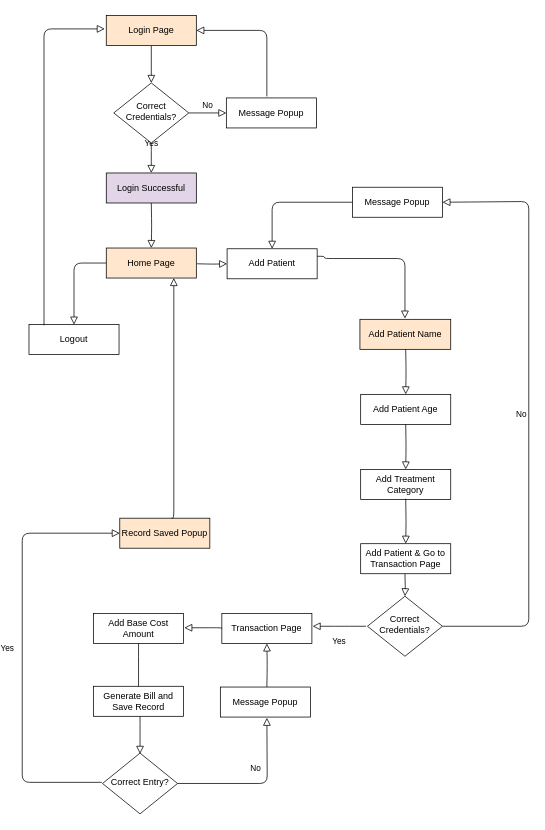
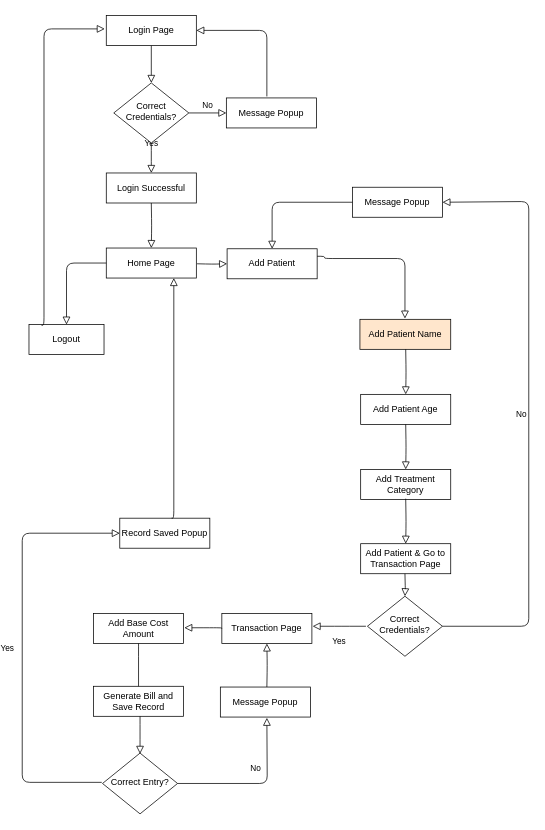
(151, 30) -> (151, 30)
(151, 188) -> (151, 188)
(151, 263) -> (151, 263)
(74, 339) -> (66, 339)
(165, 533) -> (165, 533)
